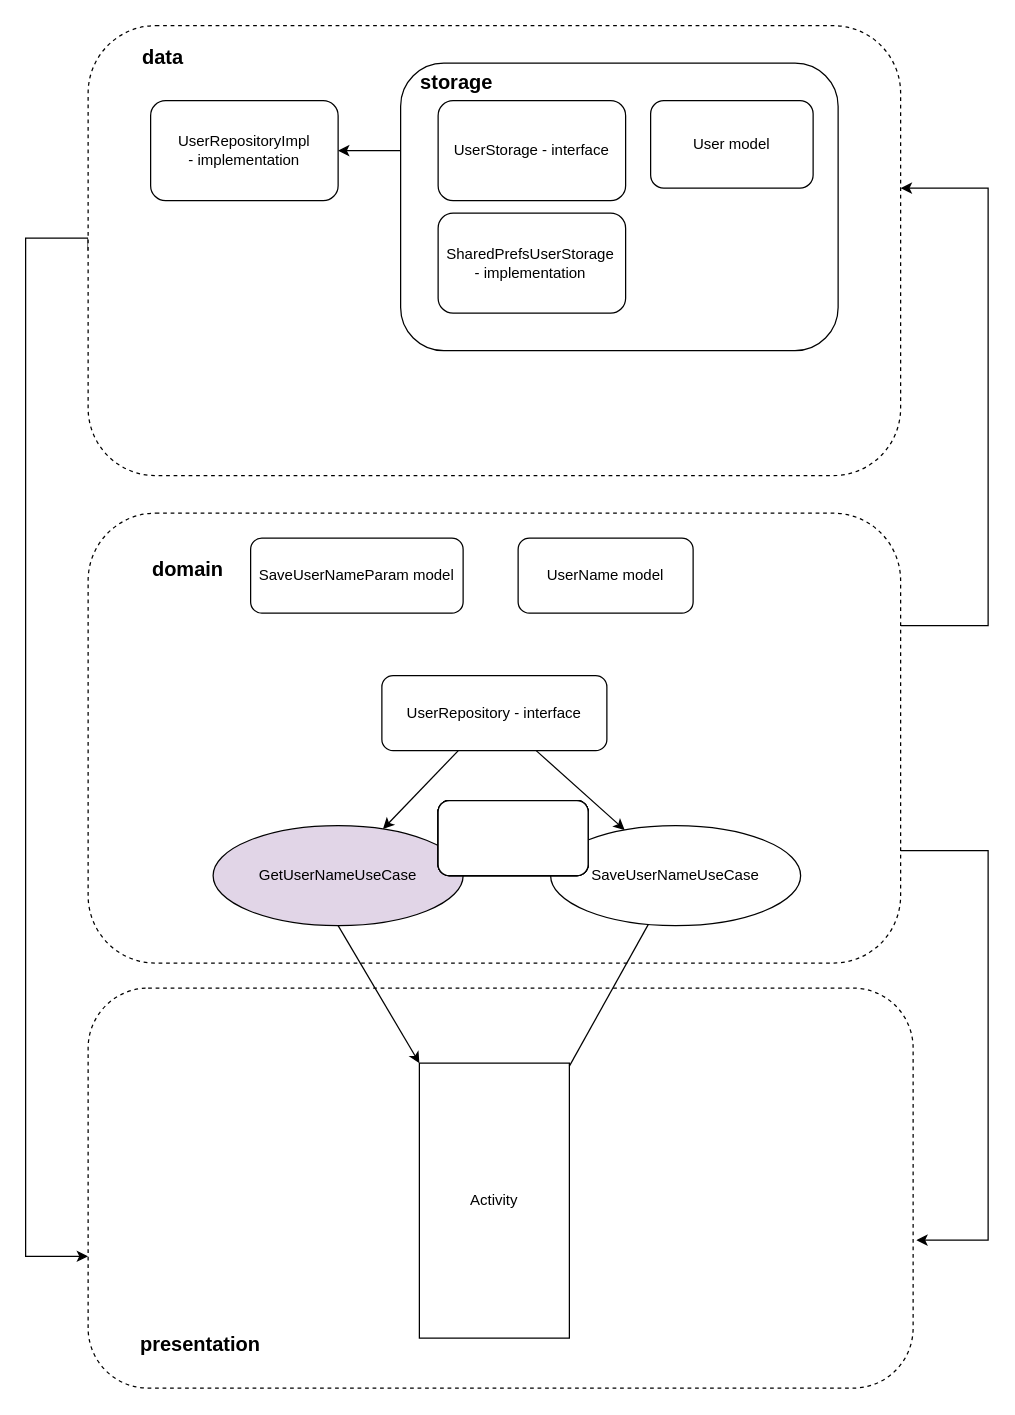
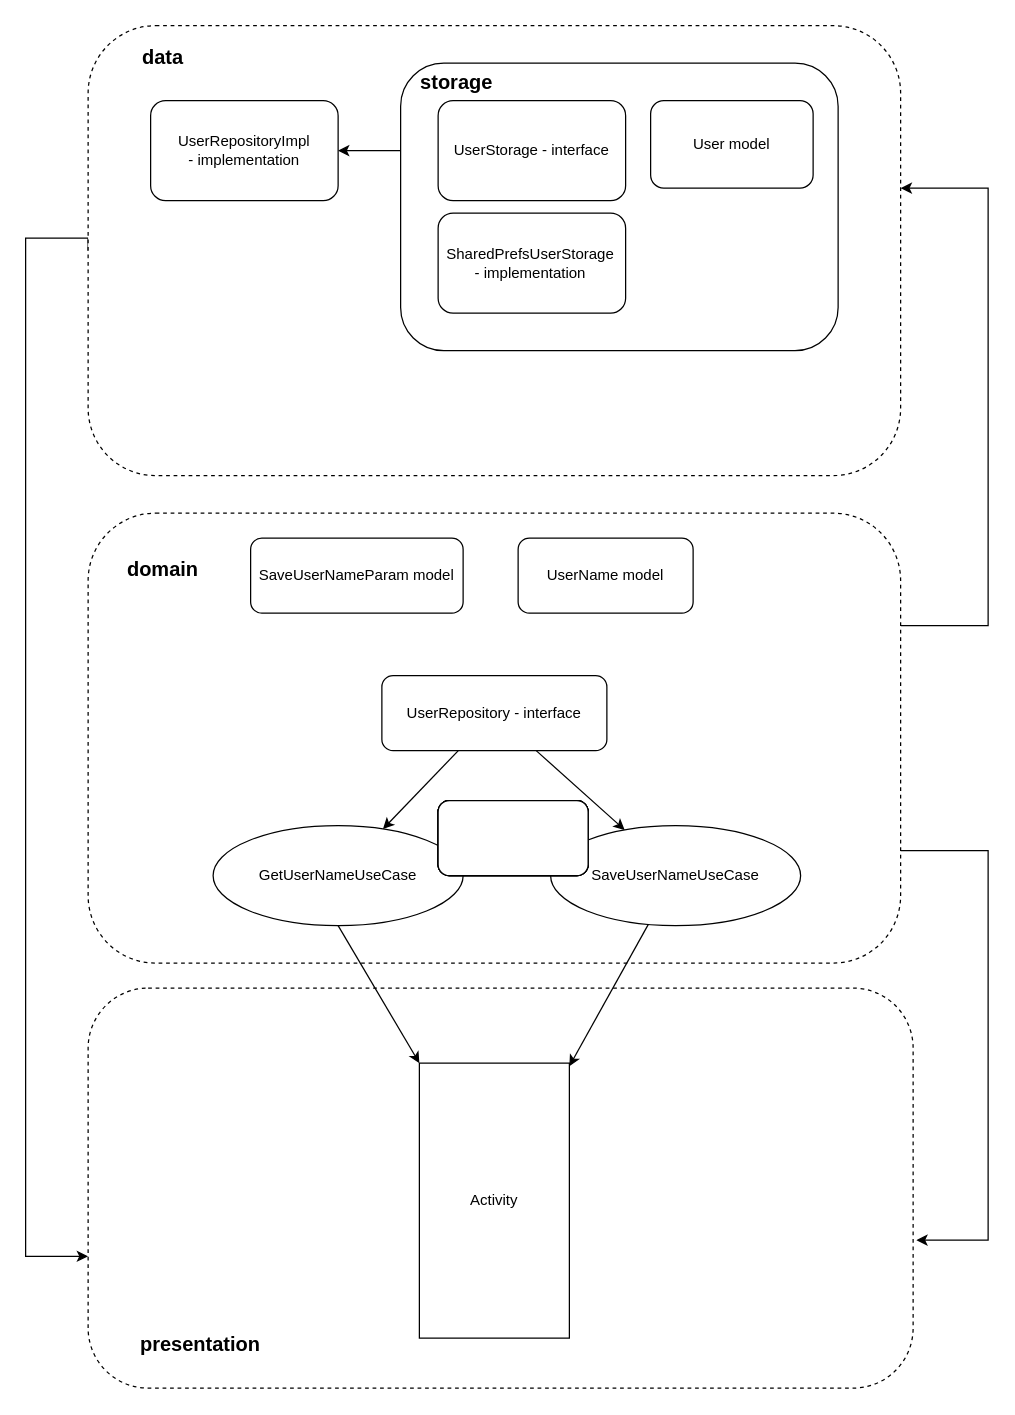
(188, 569) -> (163, 569)
(338, 876) -> (338, 876)
(572, 1061) -> (574, 1057)
